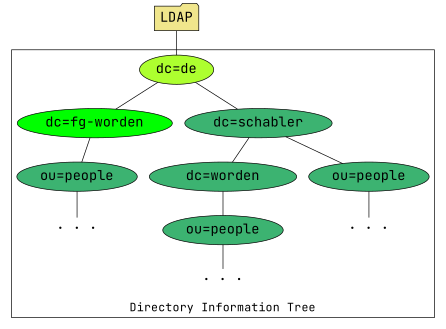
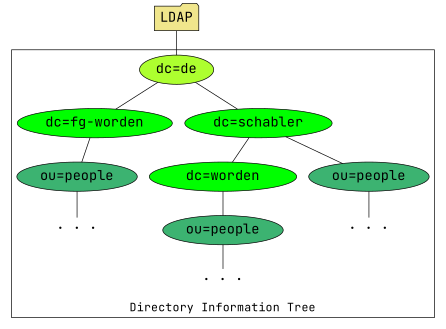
(258, 123) -> (258, 123)
(223, 177) -> (223, 177)
